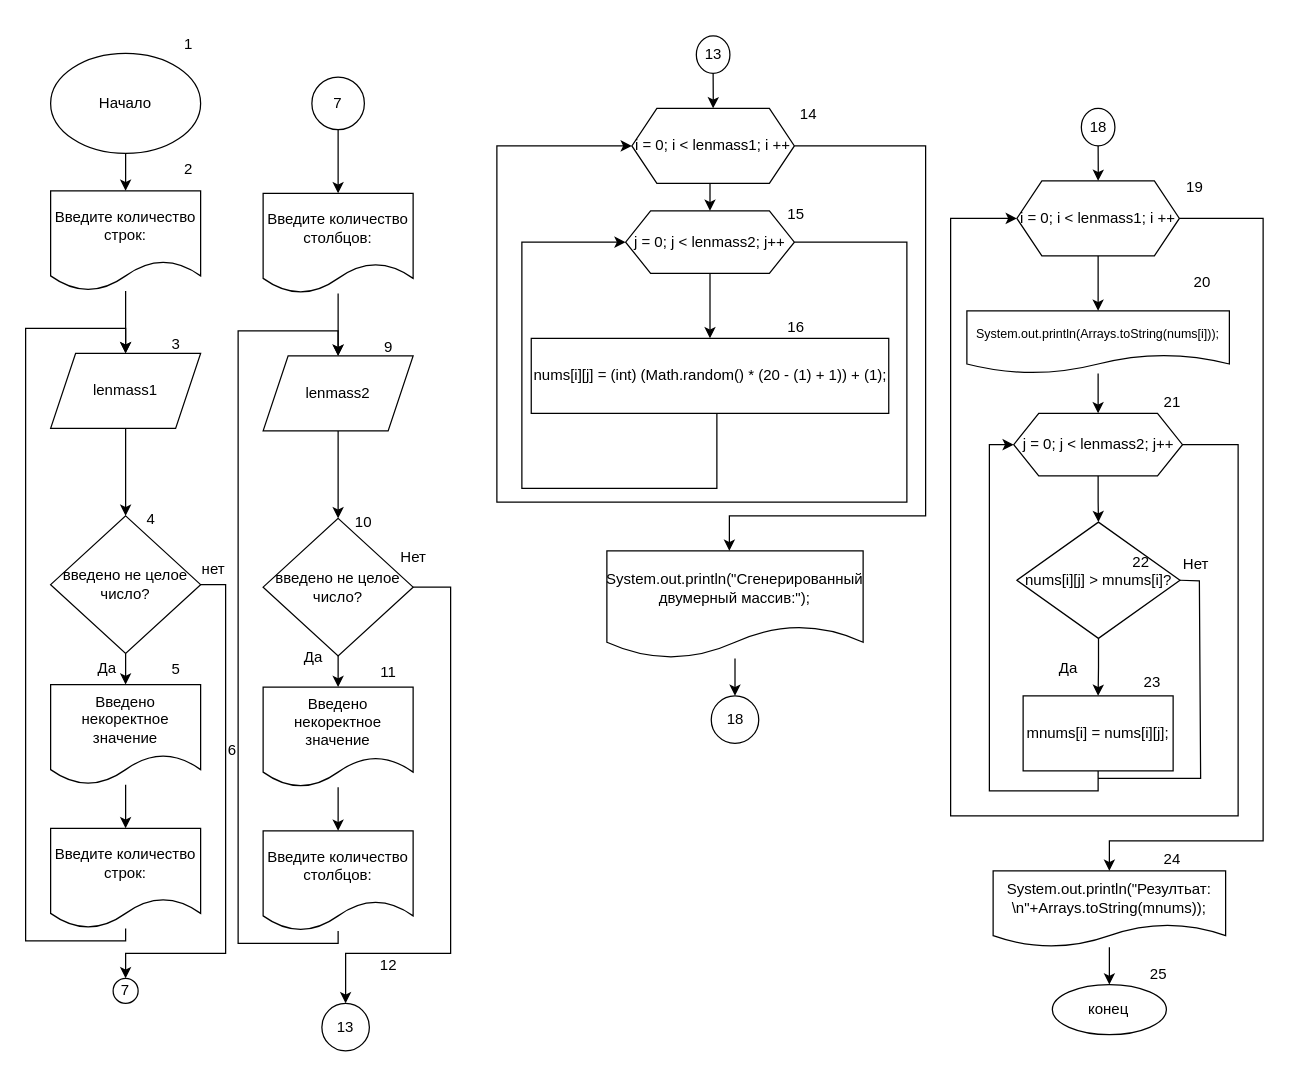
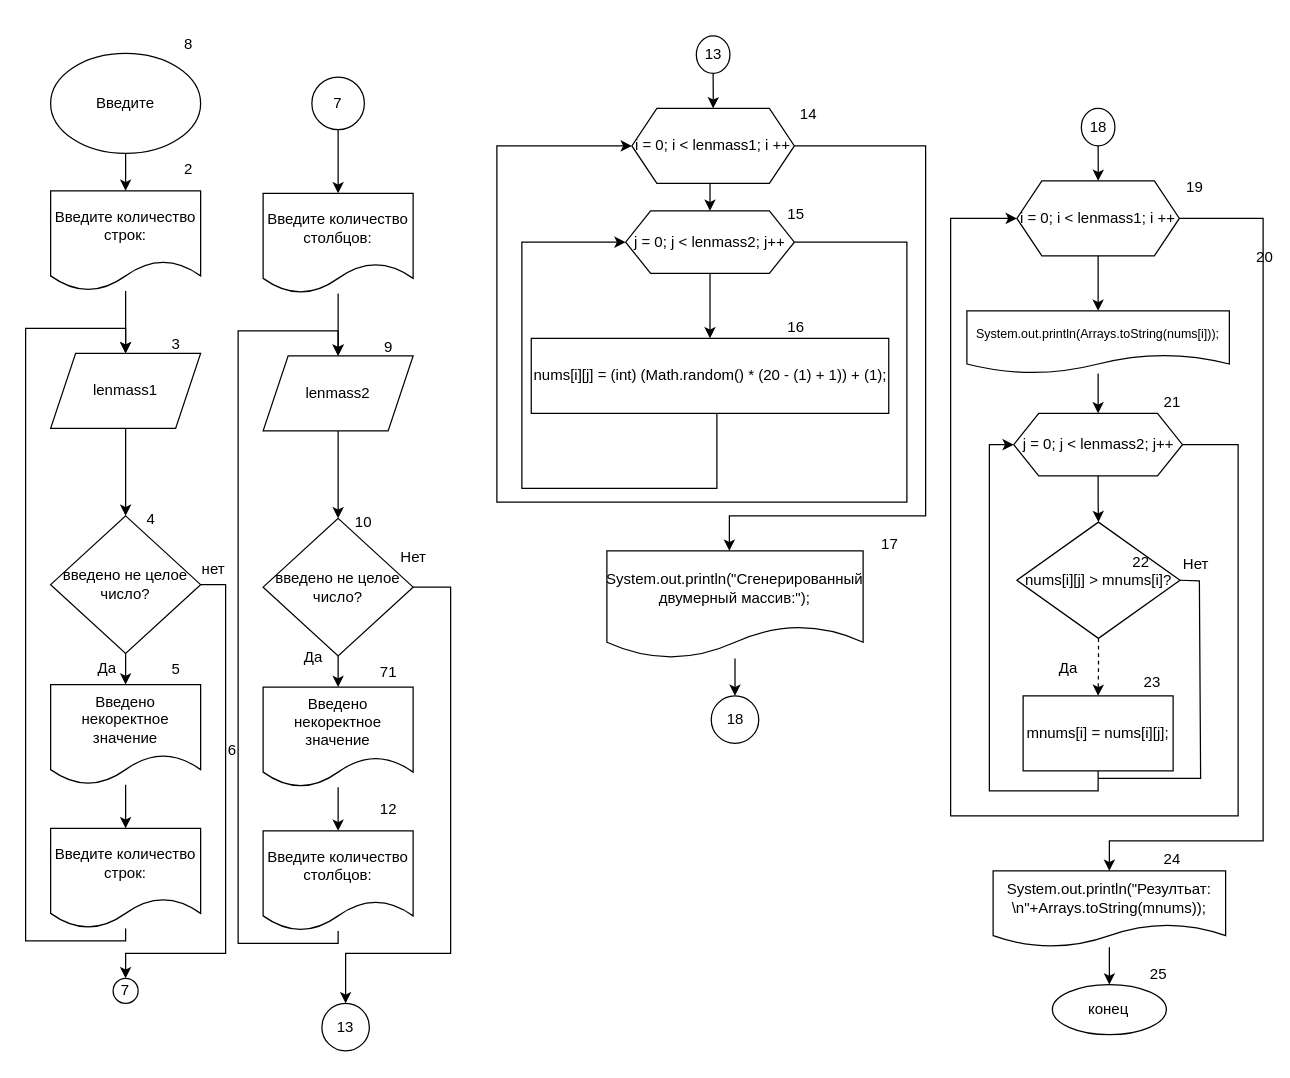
(189, 44) -> (189, 44)
(126, 103) -> (126, 103)
(1201, 282) -> (1264, 257)
none -> (889, 544)
(1099, 662) -> (1099, 662)
(389, 672) -> (389, 672)
(388, 966) -> (388, 809)
